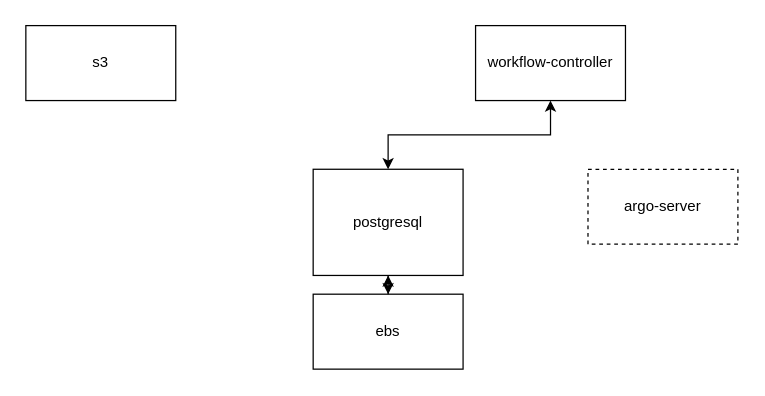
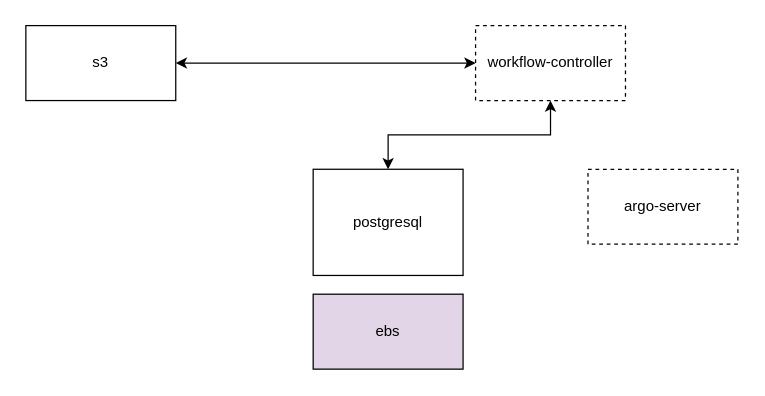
none -> (326, 63)
(551, 63) -> (551, 63)
(388, 284) -> none
(388, 332) -> (388, 332)
